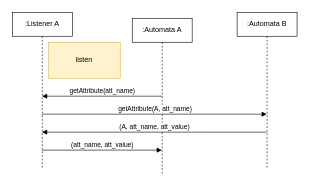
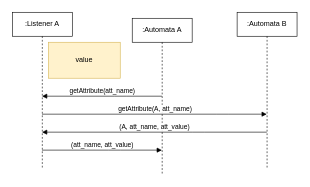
(84, 60) -> (84, 60)
